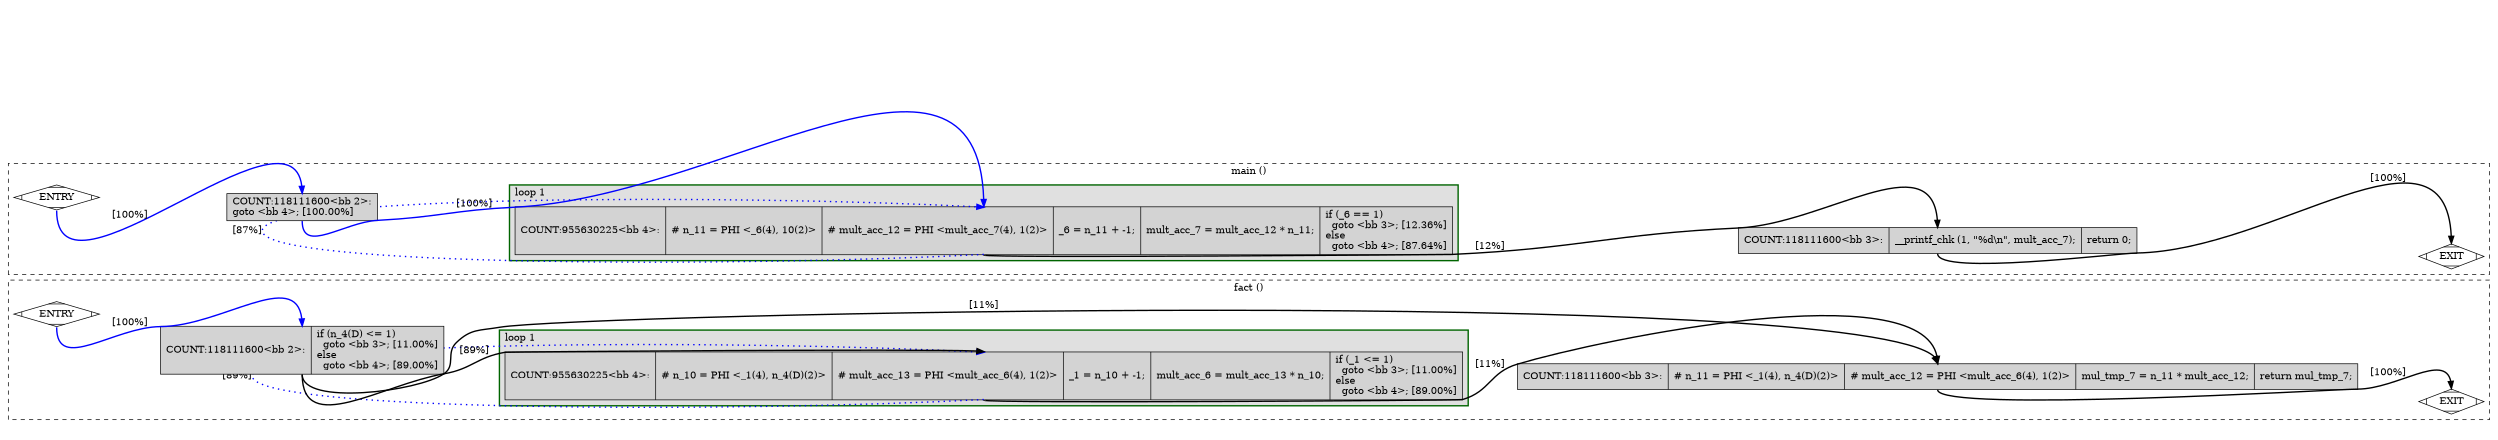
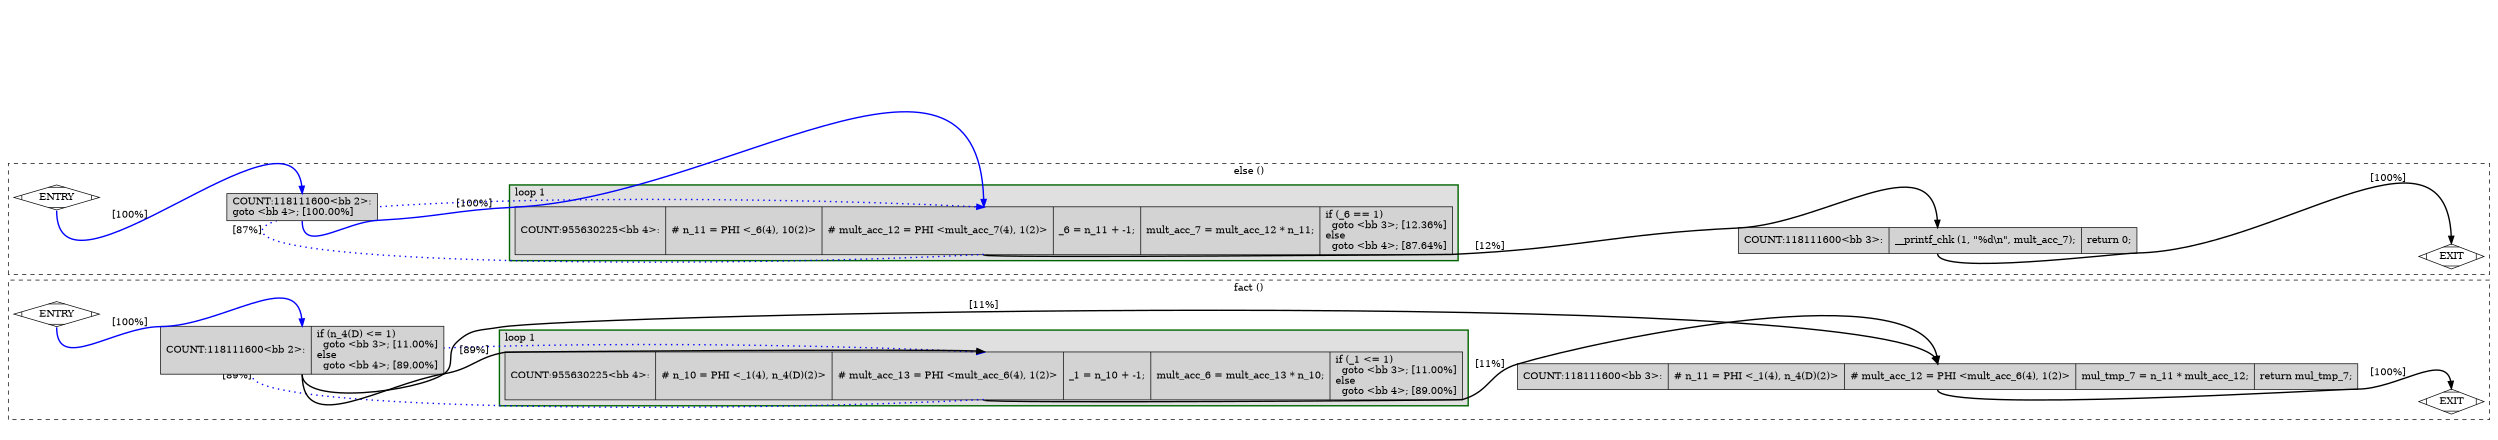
(1249, 171) -> (1249, 171)
